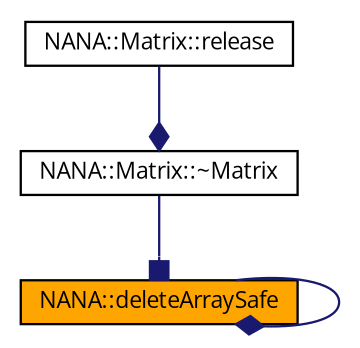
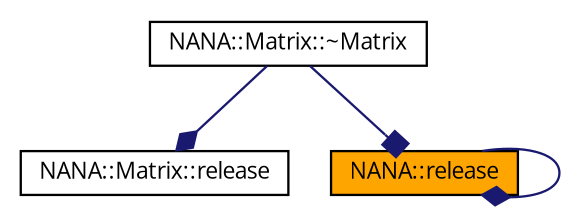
(159, 95) -> (232, 99)
(159, 302) -> (424, 173)
